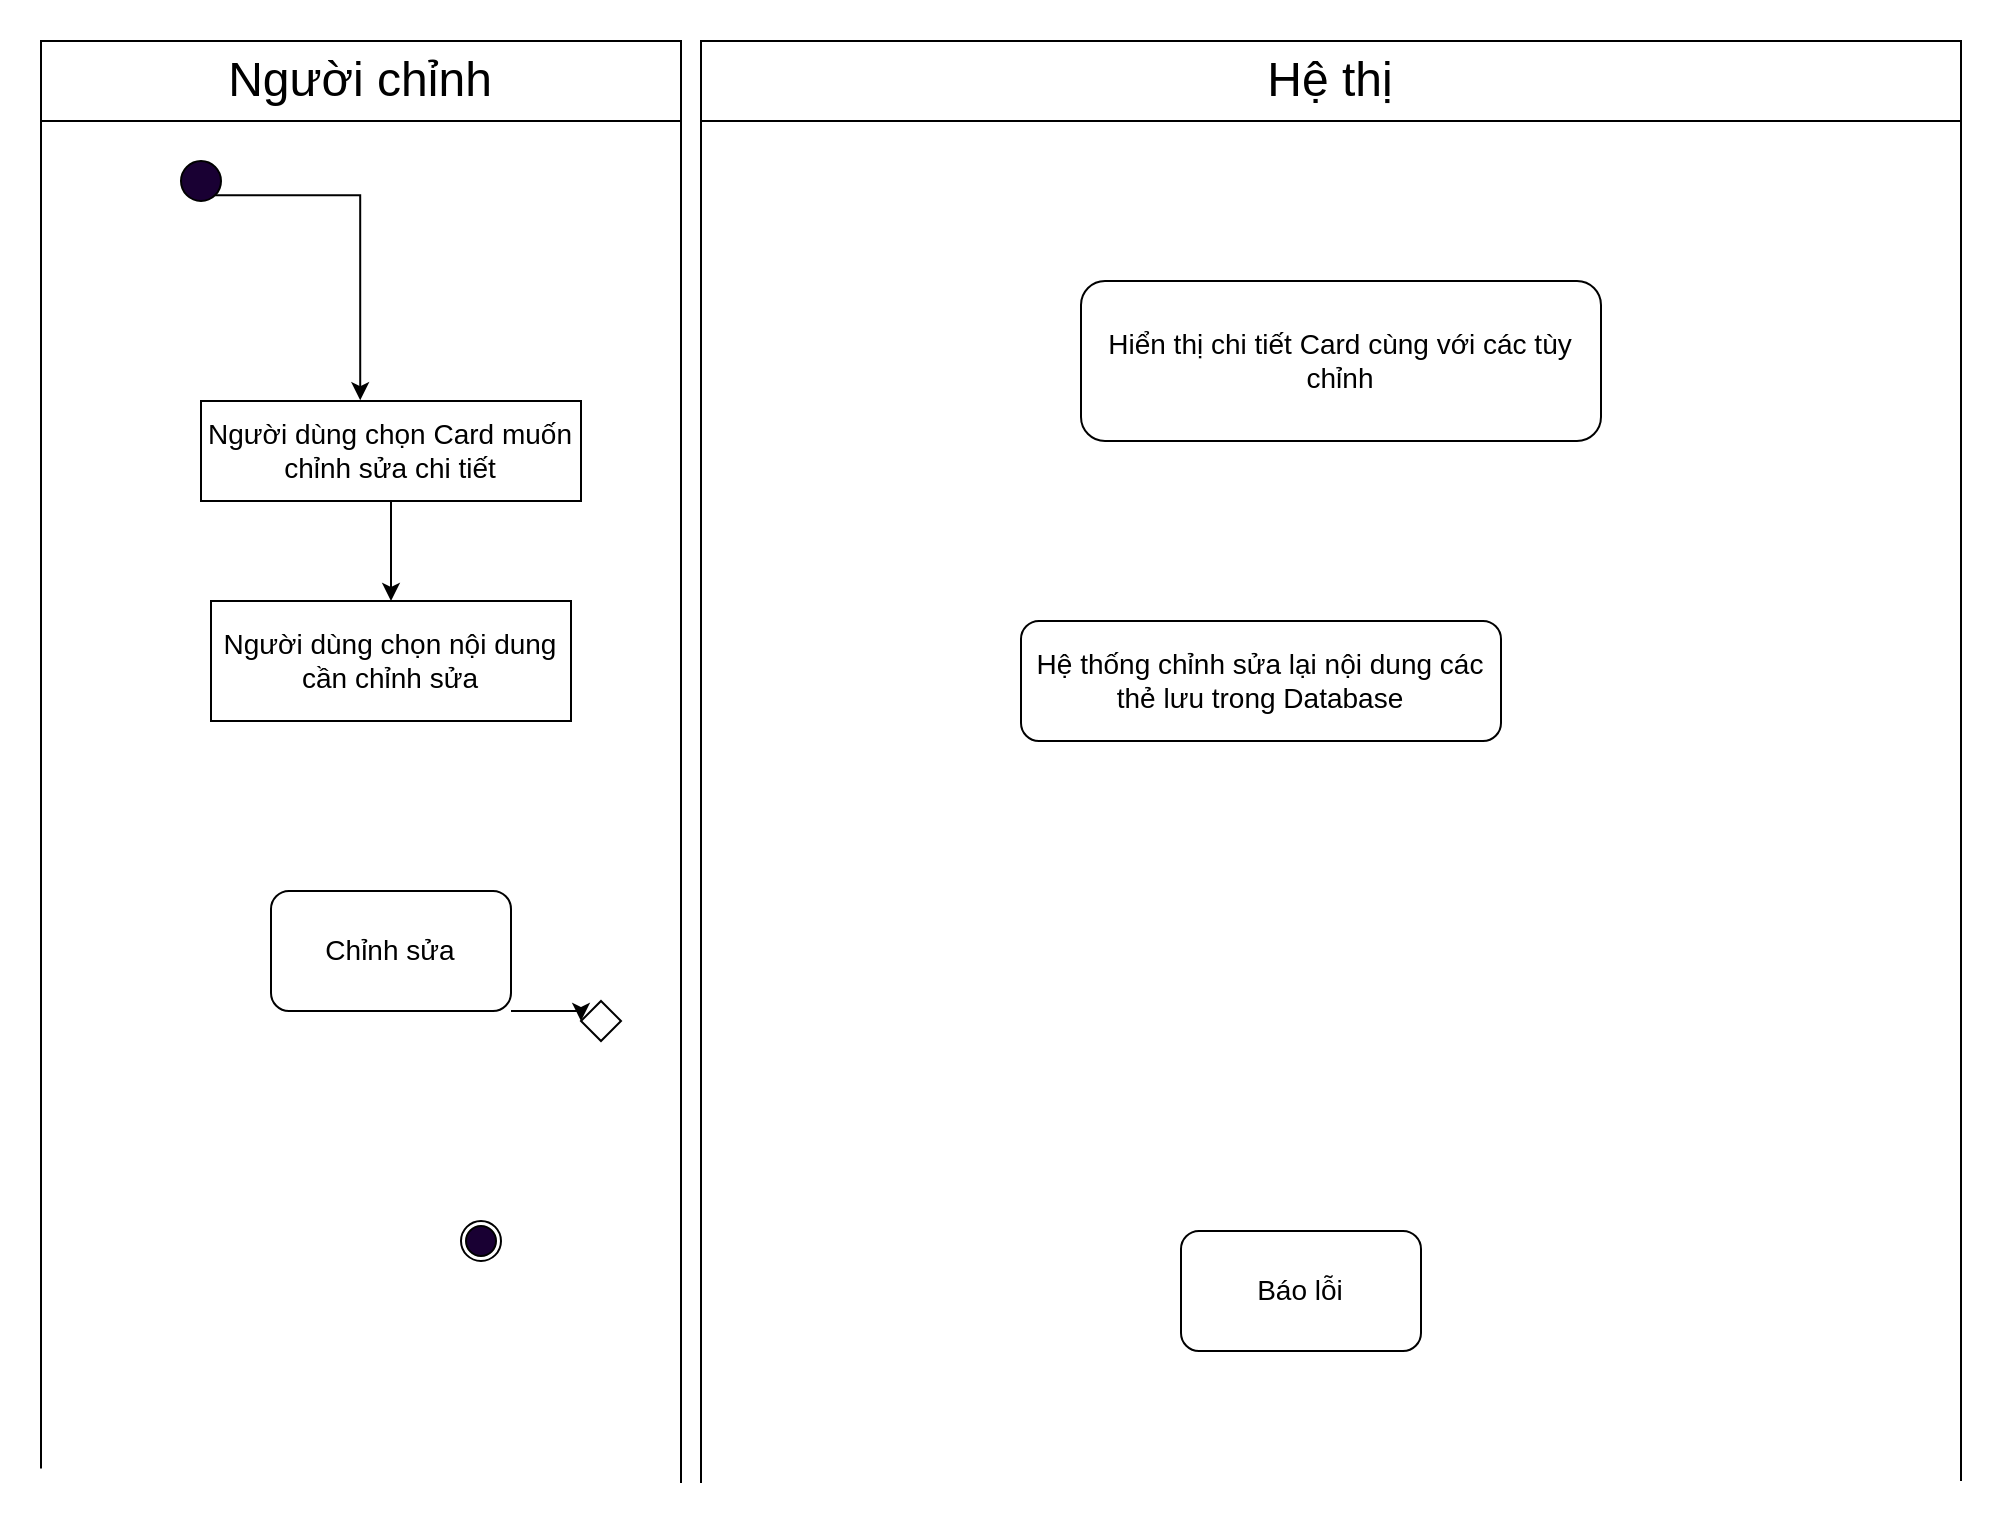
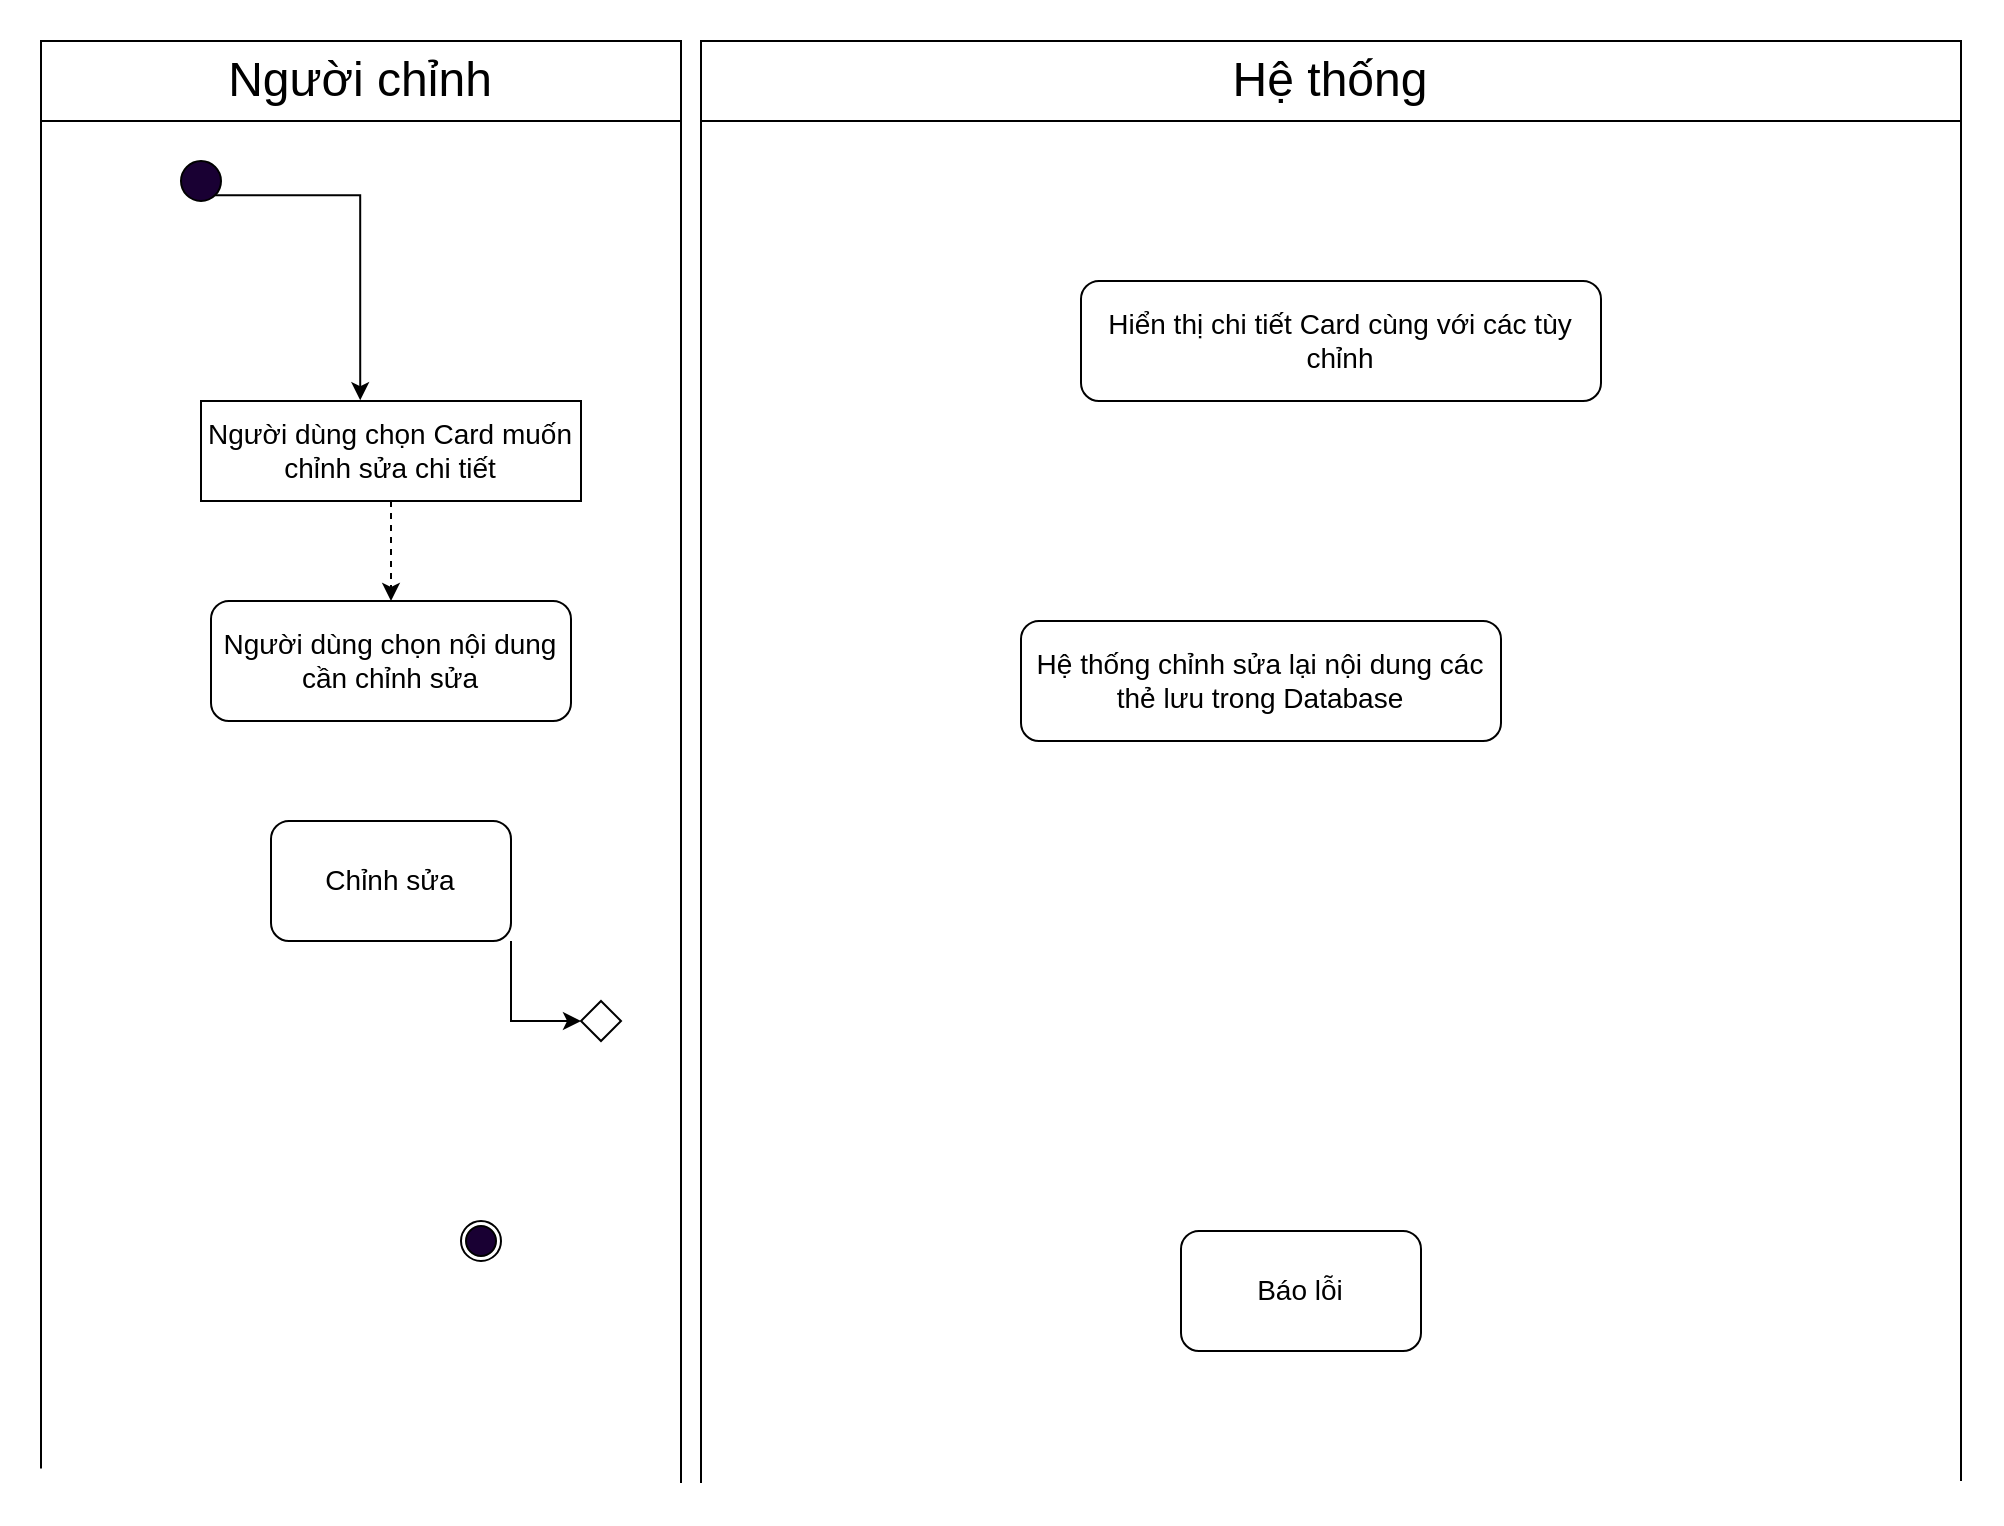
(1331, 81) -> (1331, 81)
(1341, 361) -> (1341, 341)
(391, 545) -> (391, 545)
(391, 661) -> (391, 661)
(391, 951) -> (391, 881)
